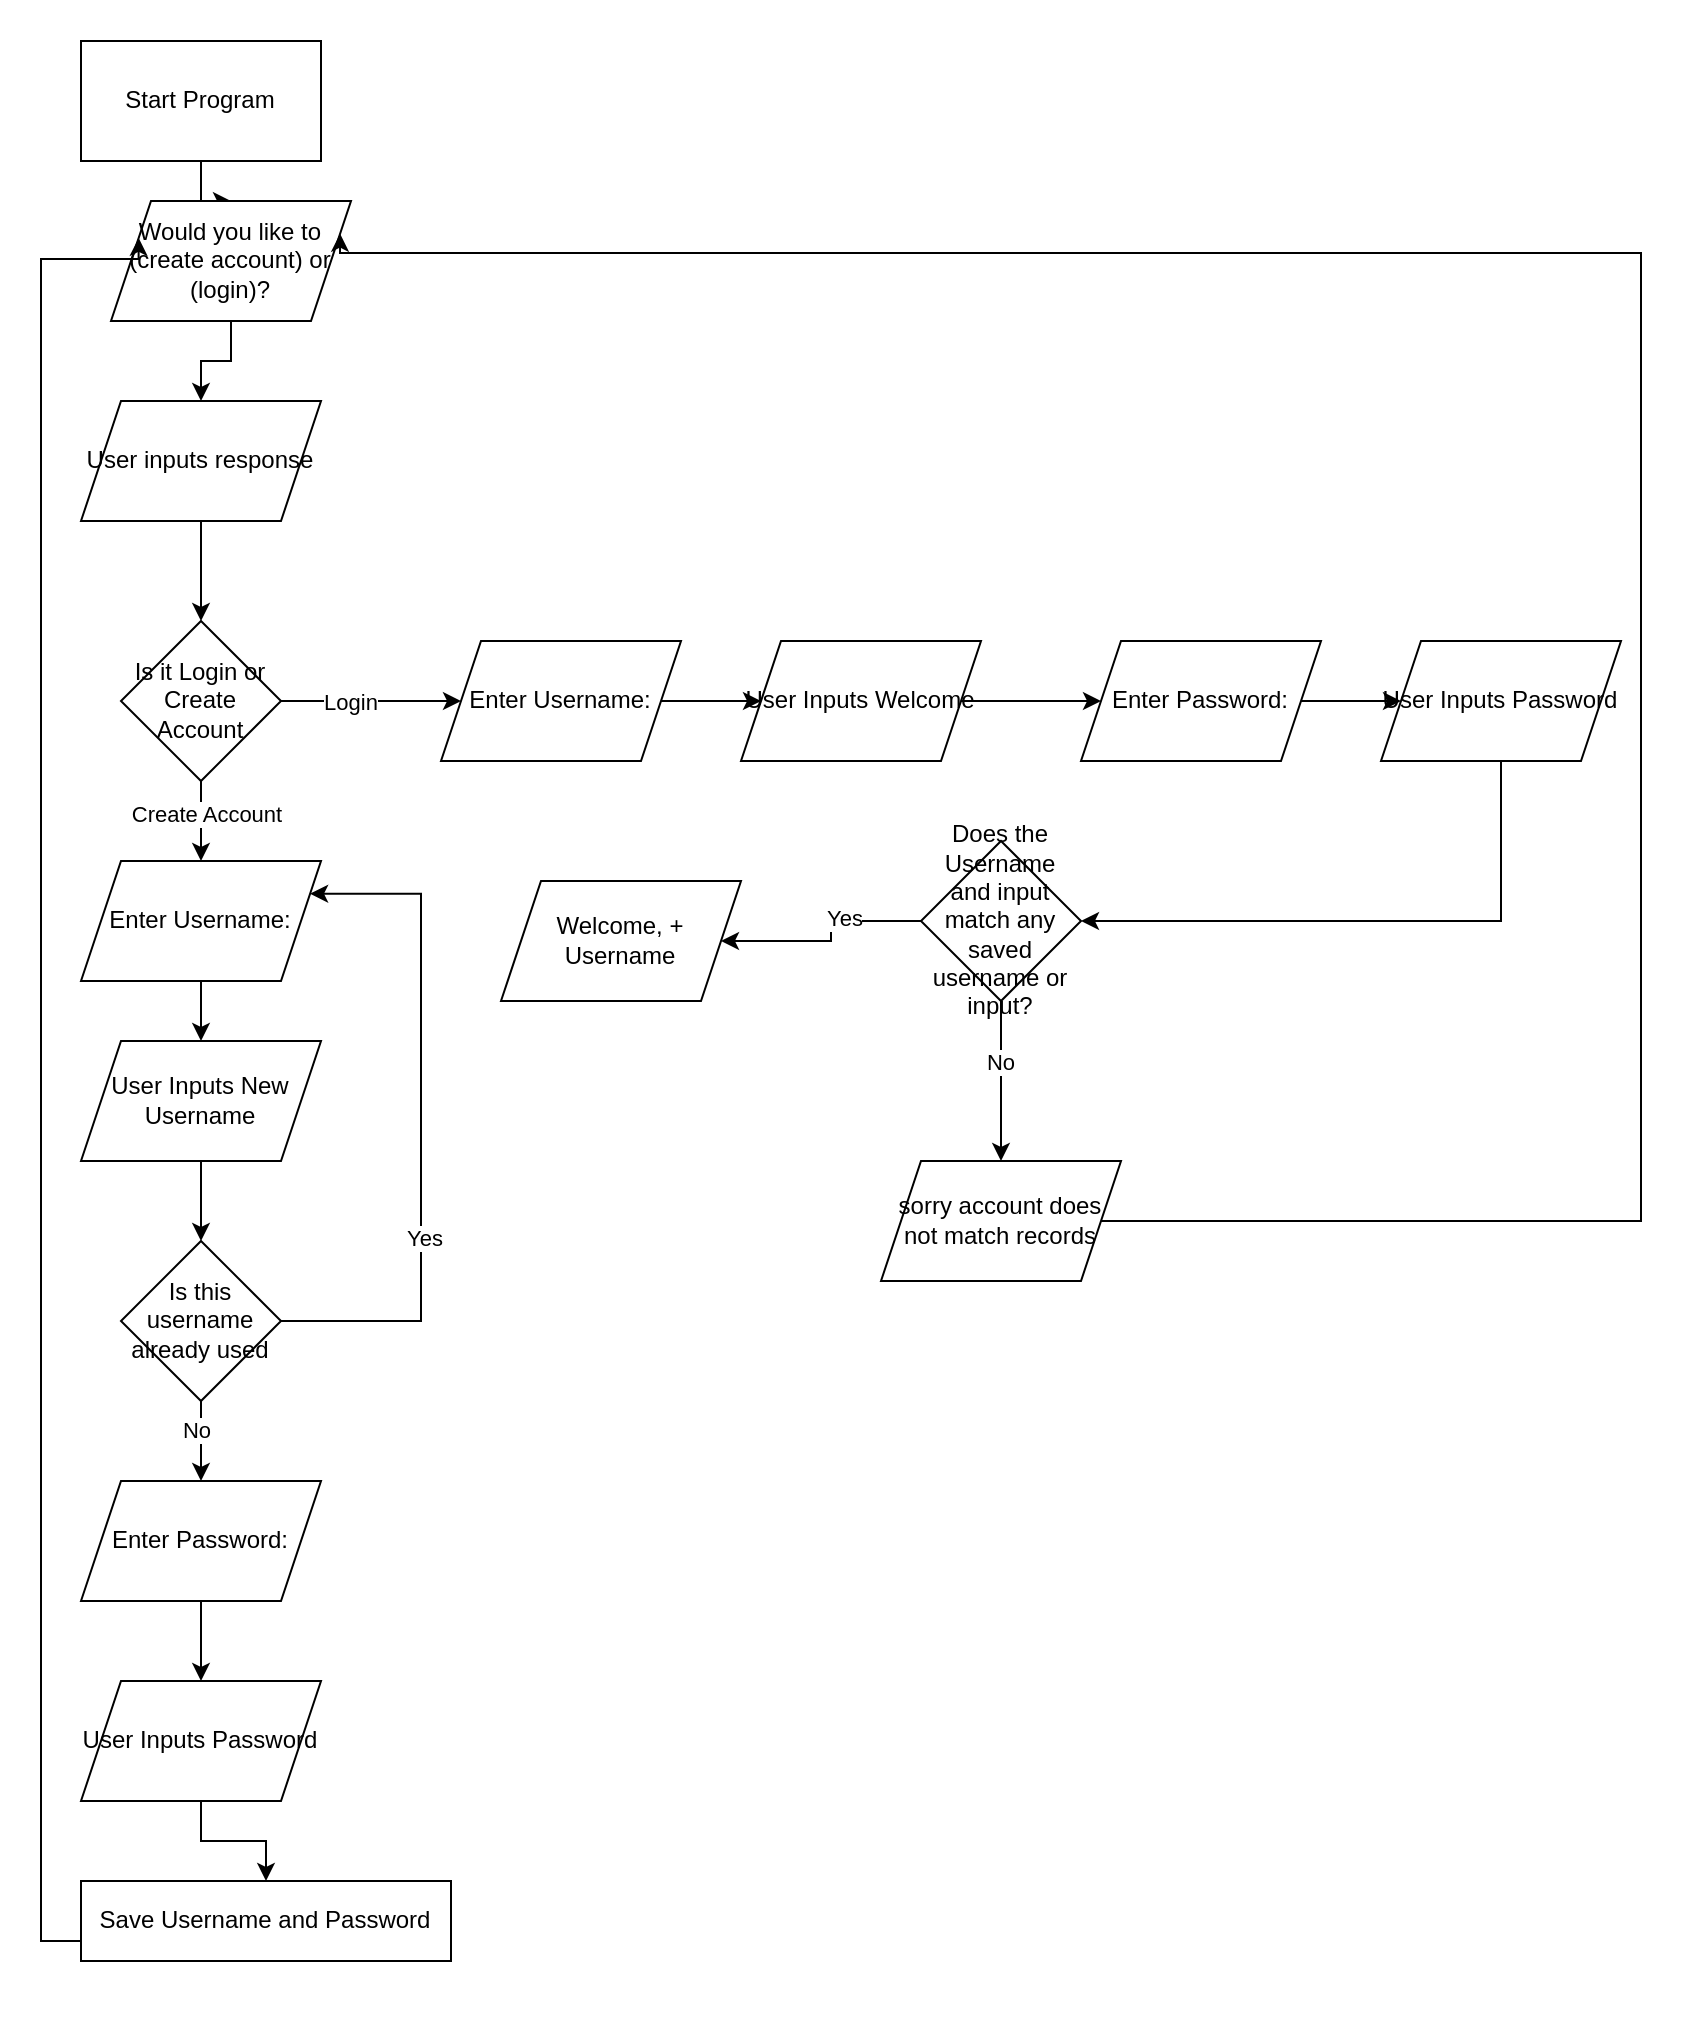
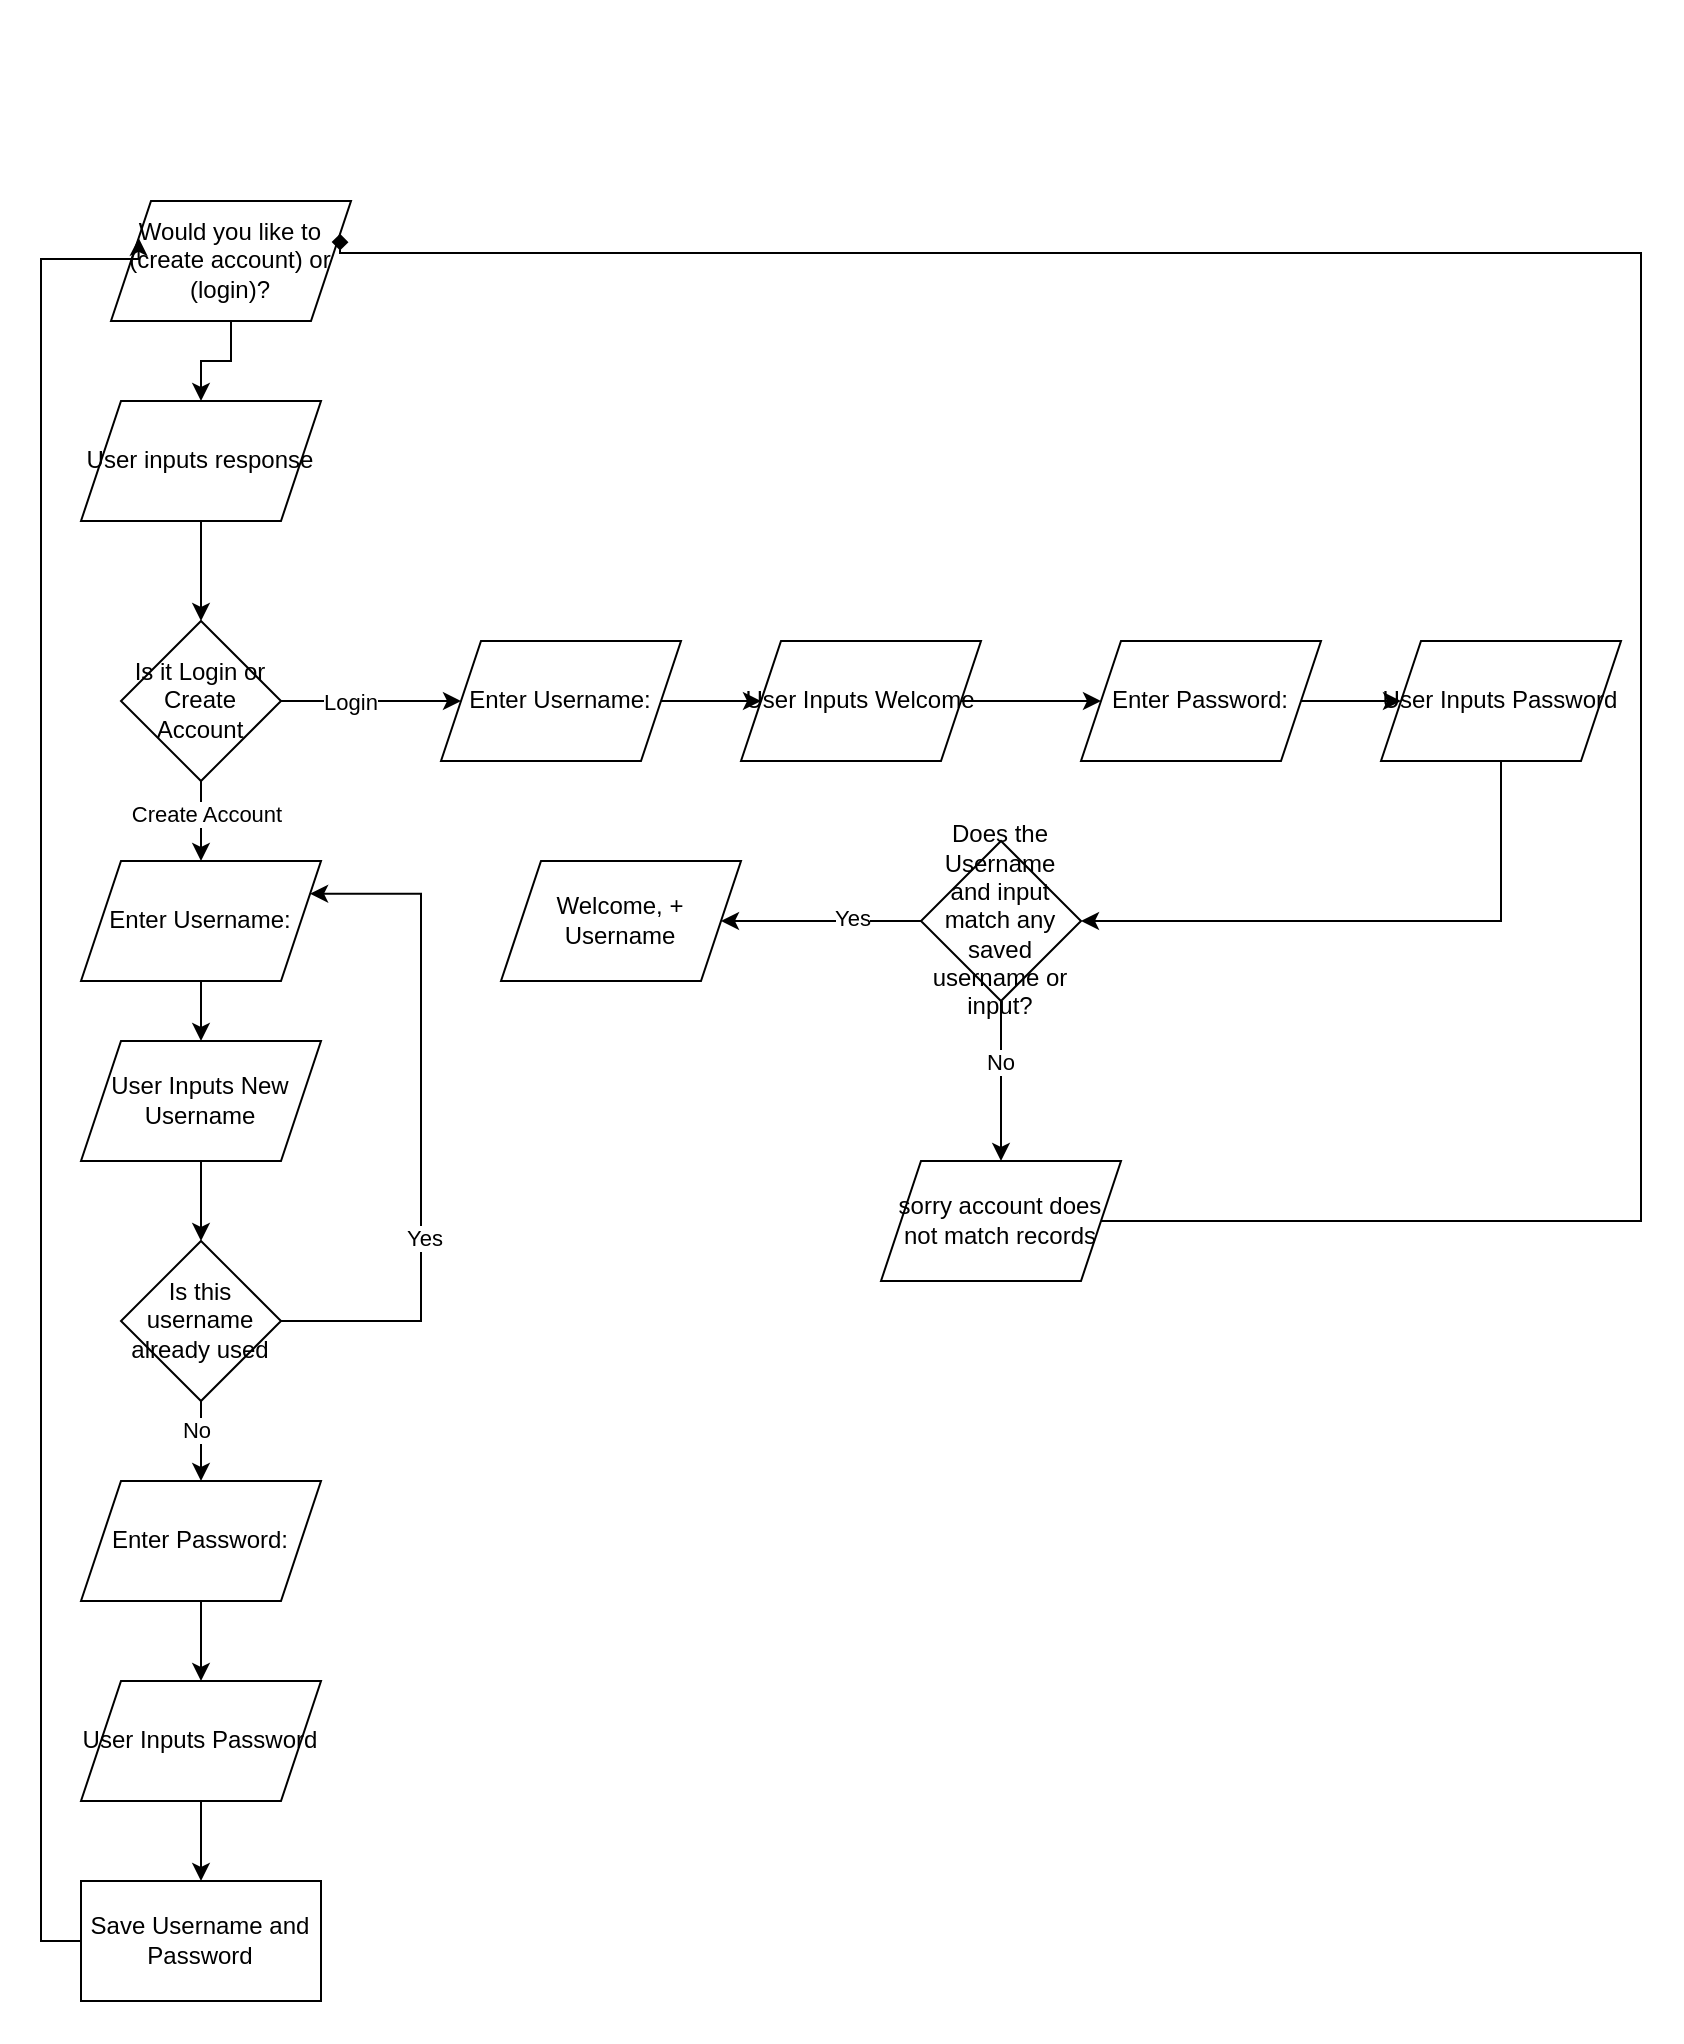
(201, 101) -> none
(201, 182) -> none
(340, 249) -> (340, 250)
(621, 941) -> (621, 921)
(266, 1921) -> (201, 1941)
